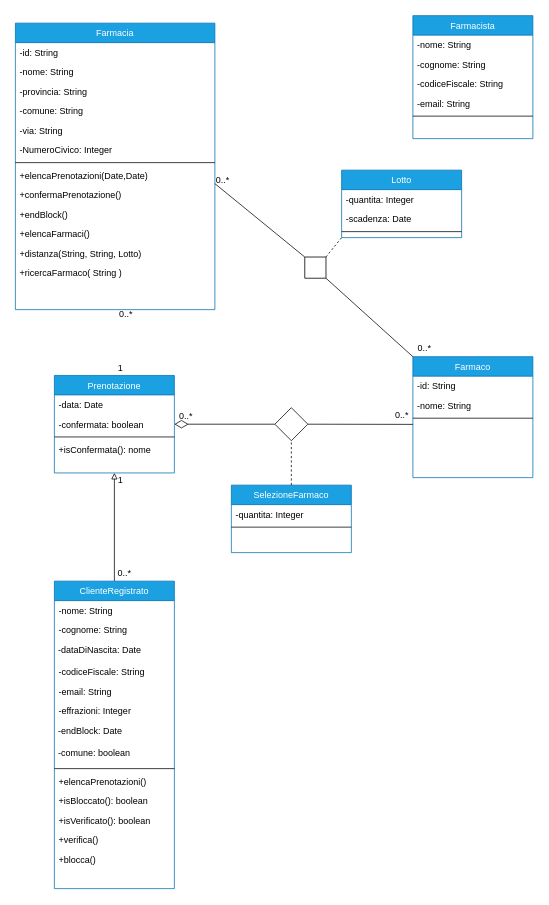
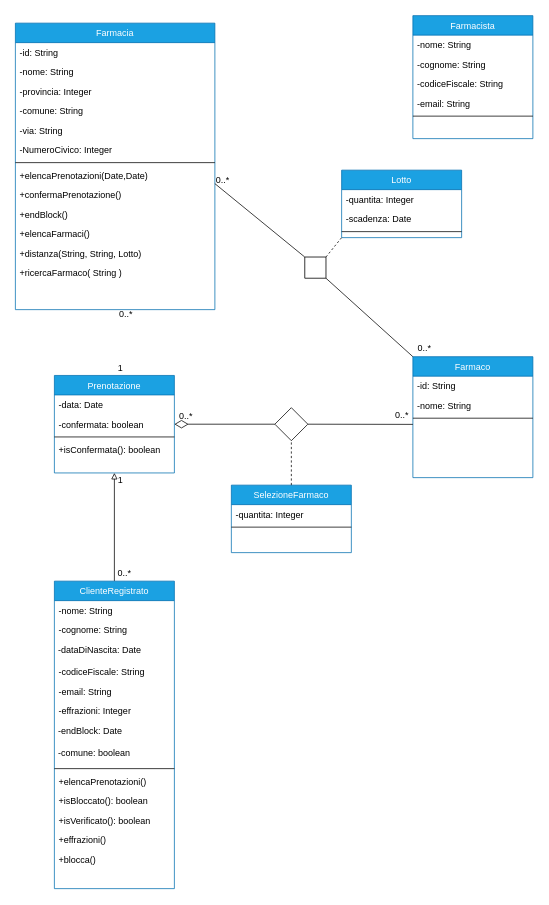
(59, 92) -> (63, 92)
(108, 450) -> (114, 450)
(84, 840) -> (89, 840)
